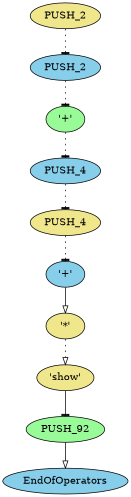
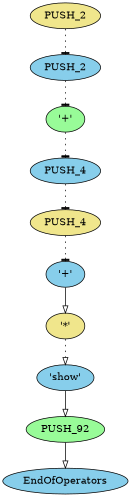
(65, 378) -> (65, 378)
(65, 402) -> (65, 400)
